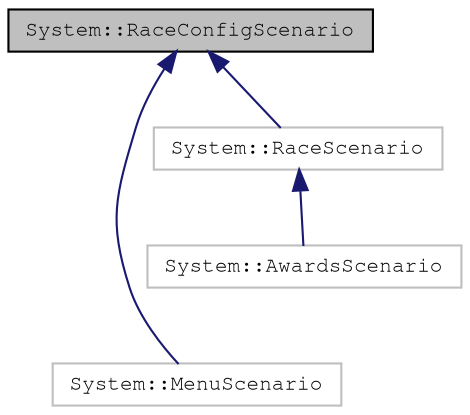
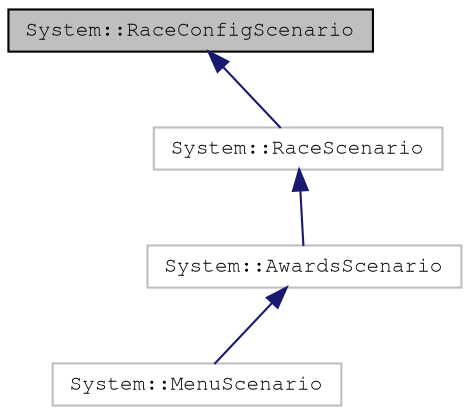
(117, 220) -> (243, 333)
